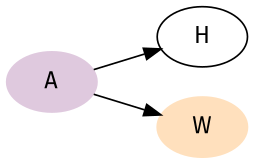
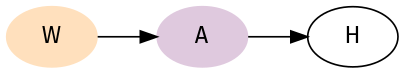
(119, 102) -> (119, 37)
